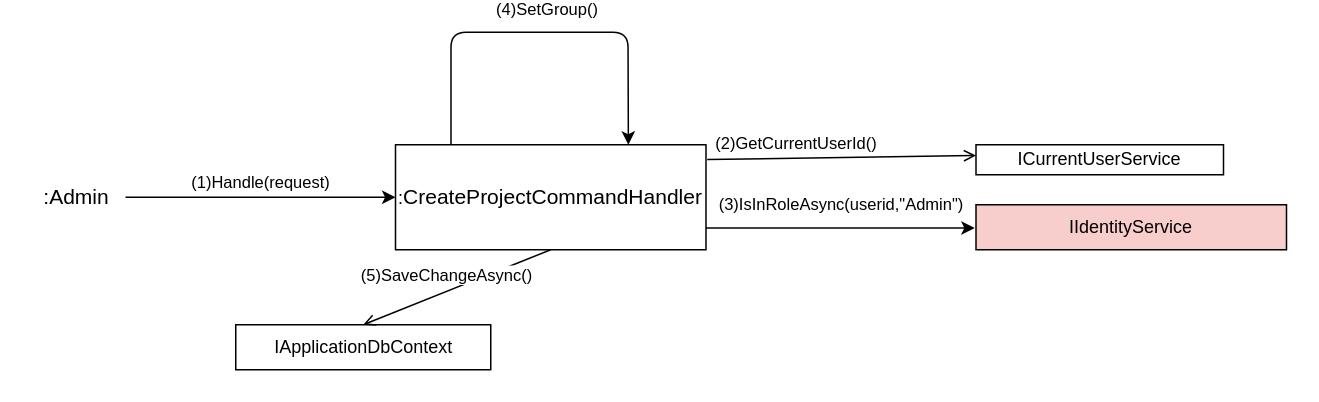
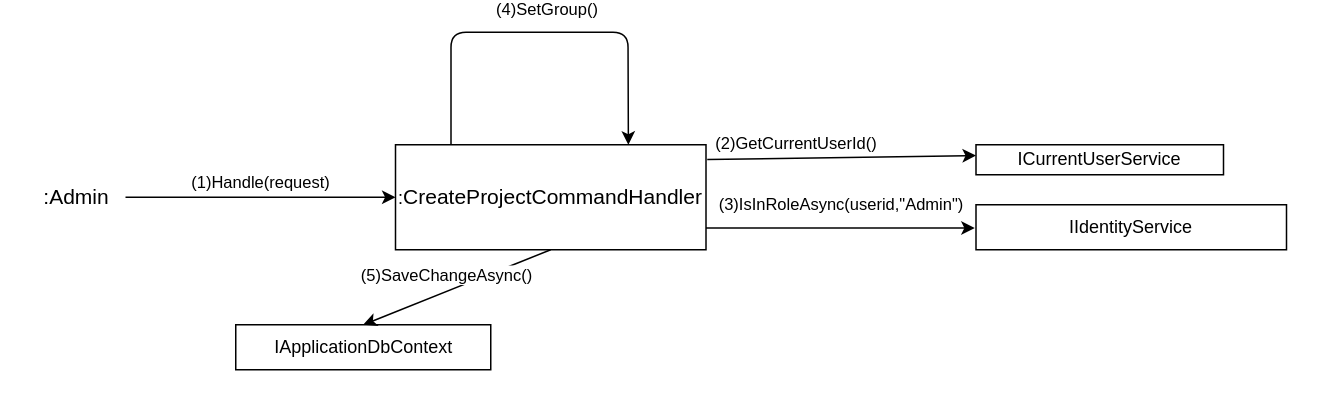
(967, 156) -> (964, 156)
(1131, 227) -> (1131, 227)
(372, 321) -> (374, 320)
